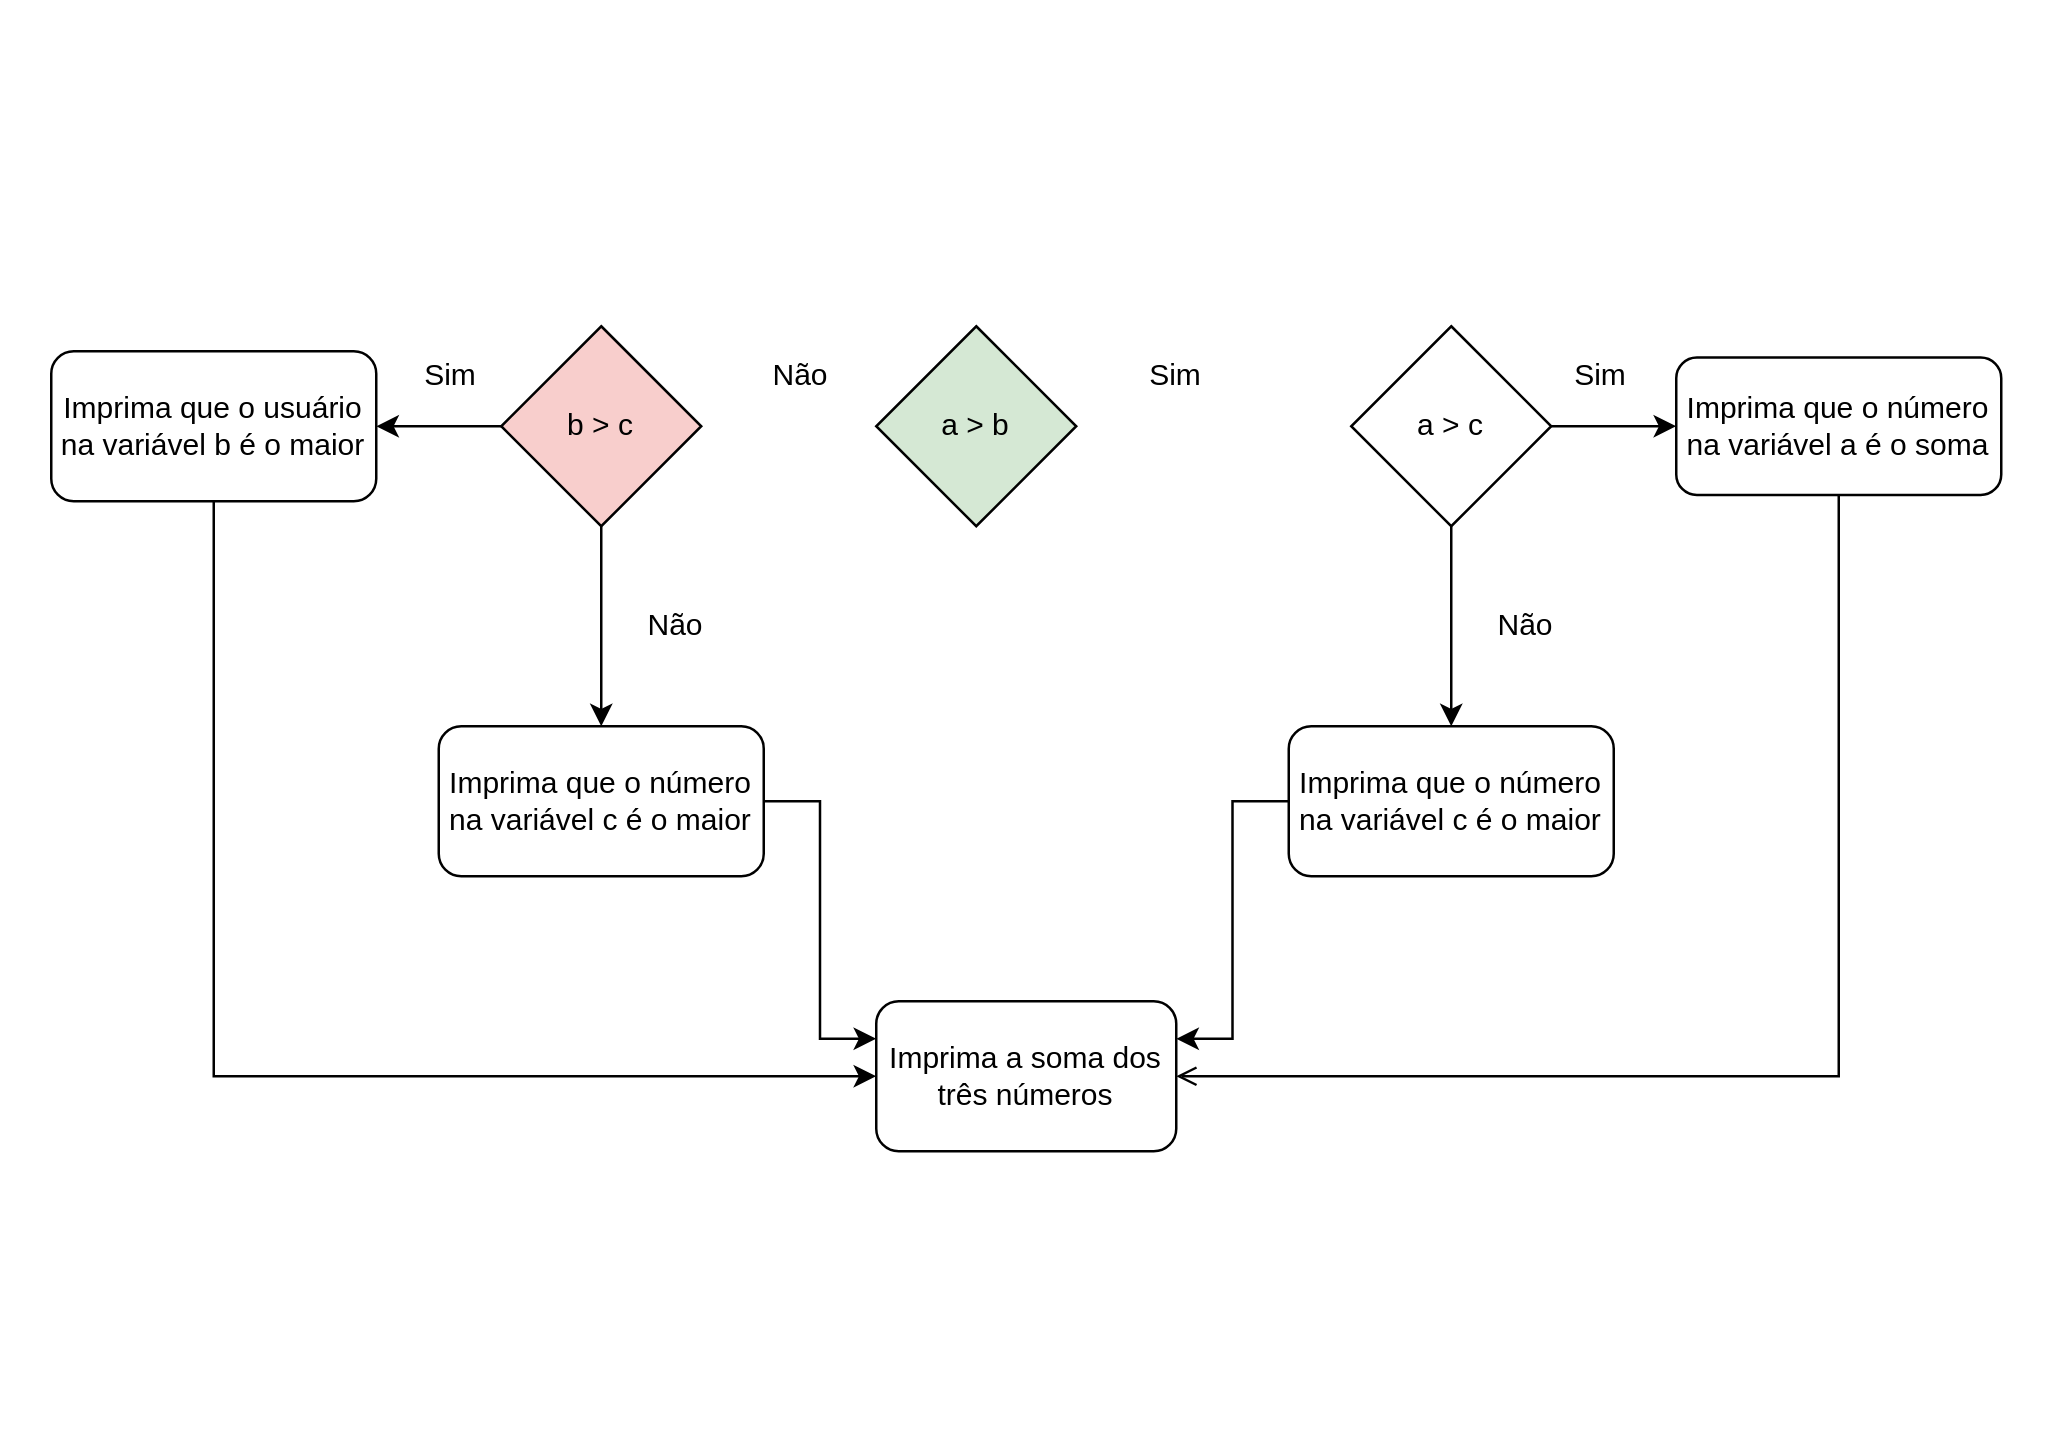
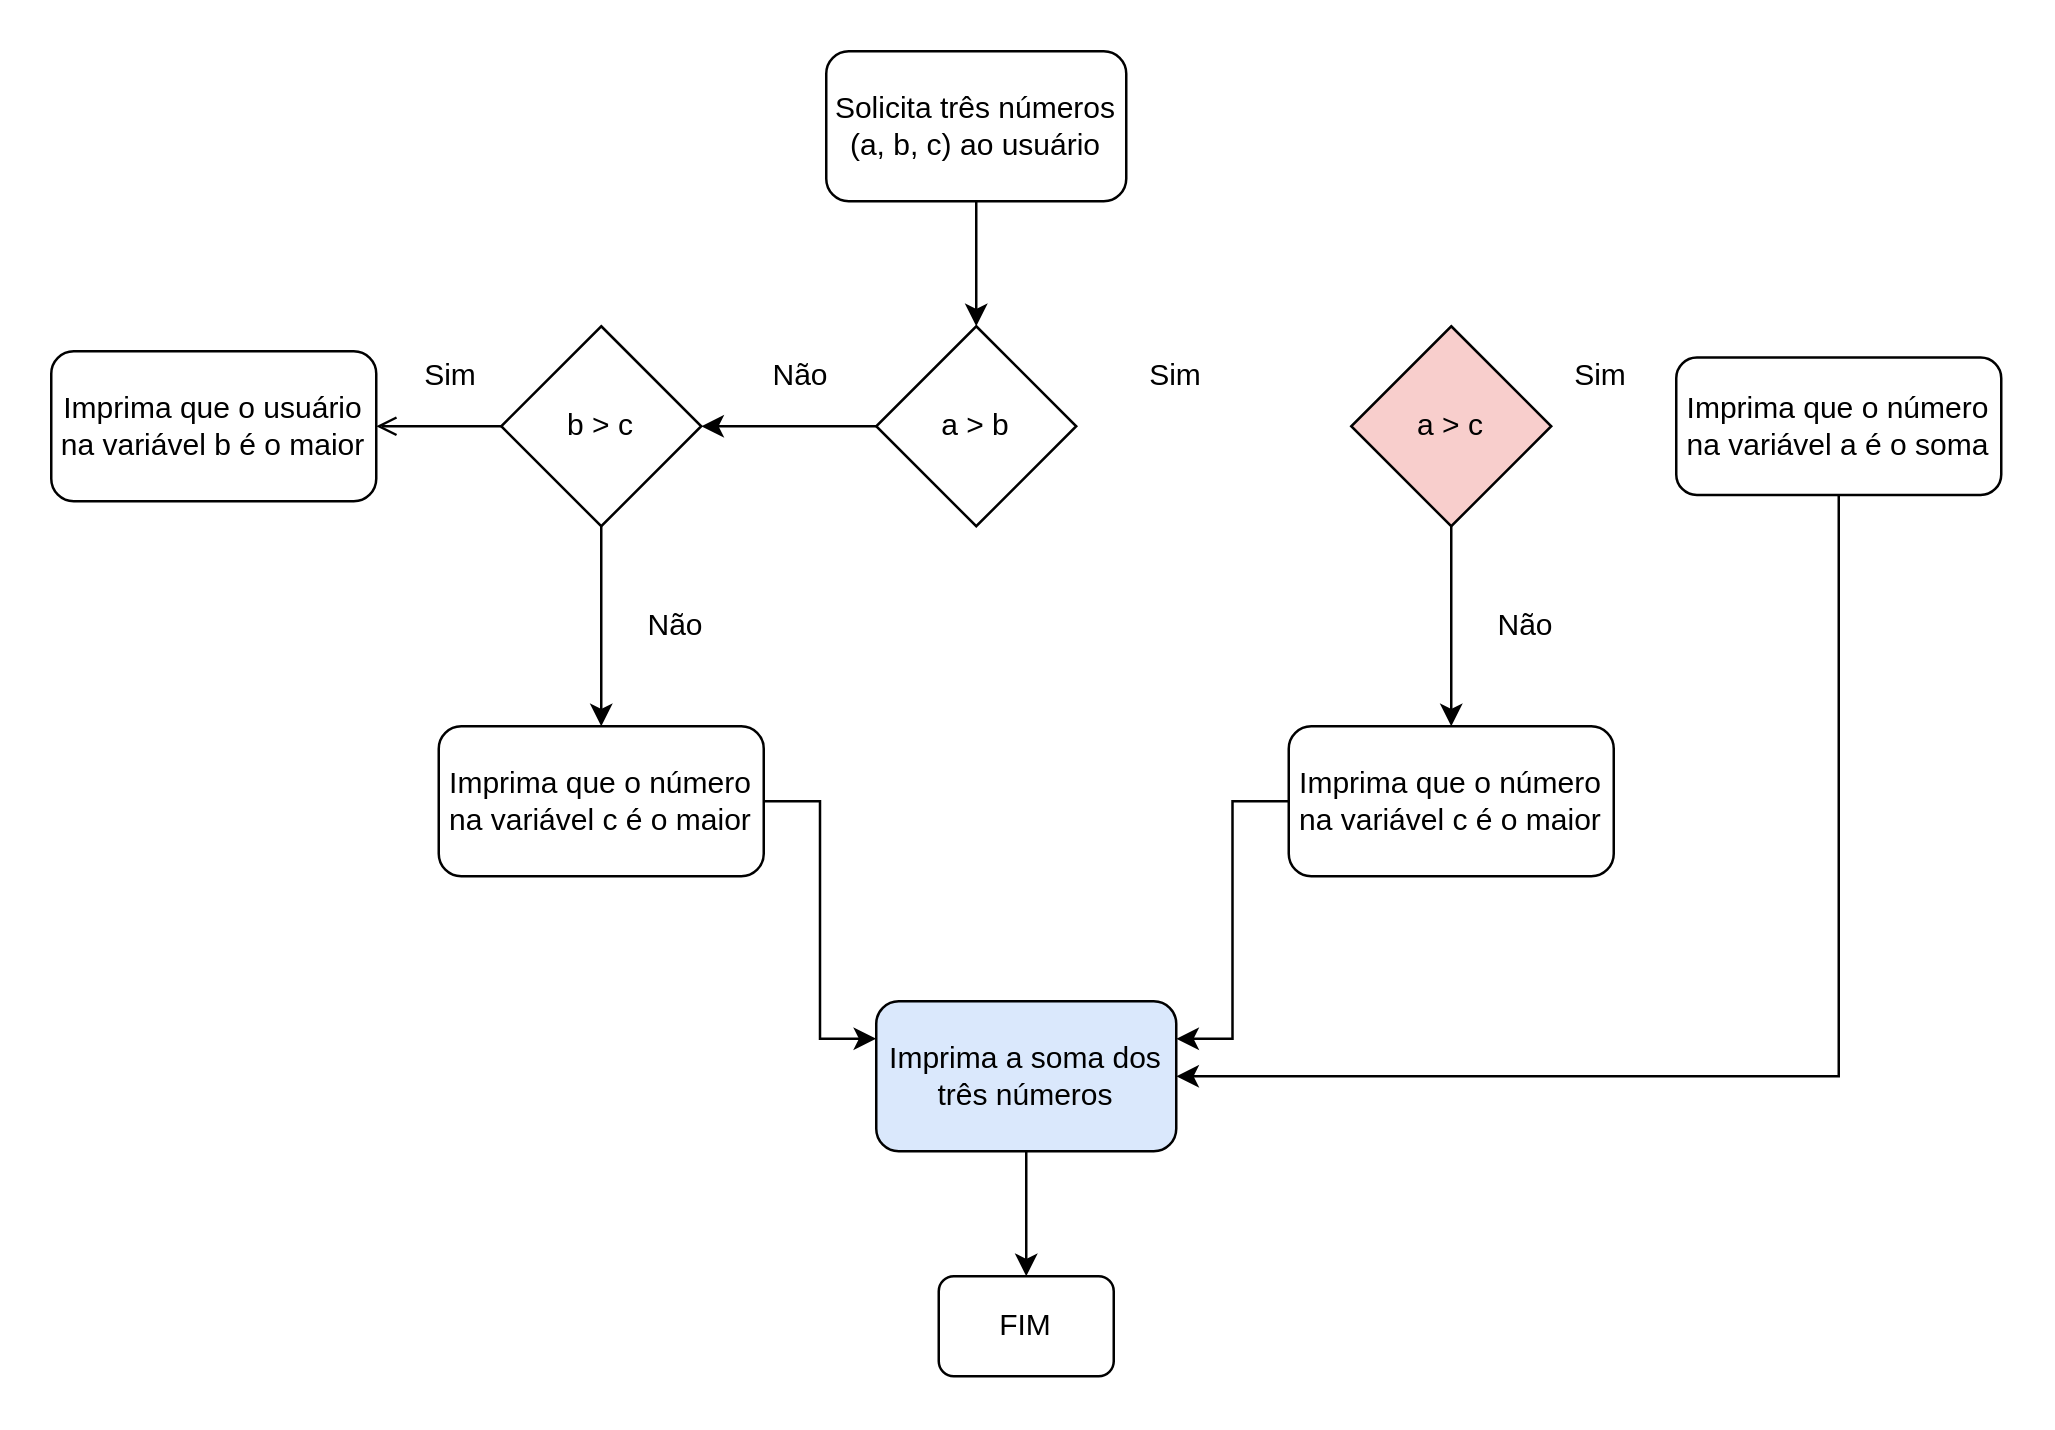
none -> (976, 126)
none -> (976, 255)
(394, 426) -> (390, 426)
(601, 426) -> (601, 426)
none -> (797, 426)
(976, 426) -> (976, 426)
(1451, 426) -> (1451, 426)
(1605, 426) -> none
(249, 1076) -> none
(1026, 1076) -> (1026, 1076)
(1190, 1076) -> (1194, 1076)
none -> (1026, 1205)
none -> (1026, 1326)
